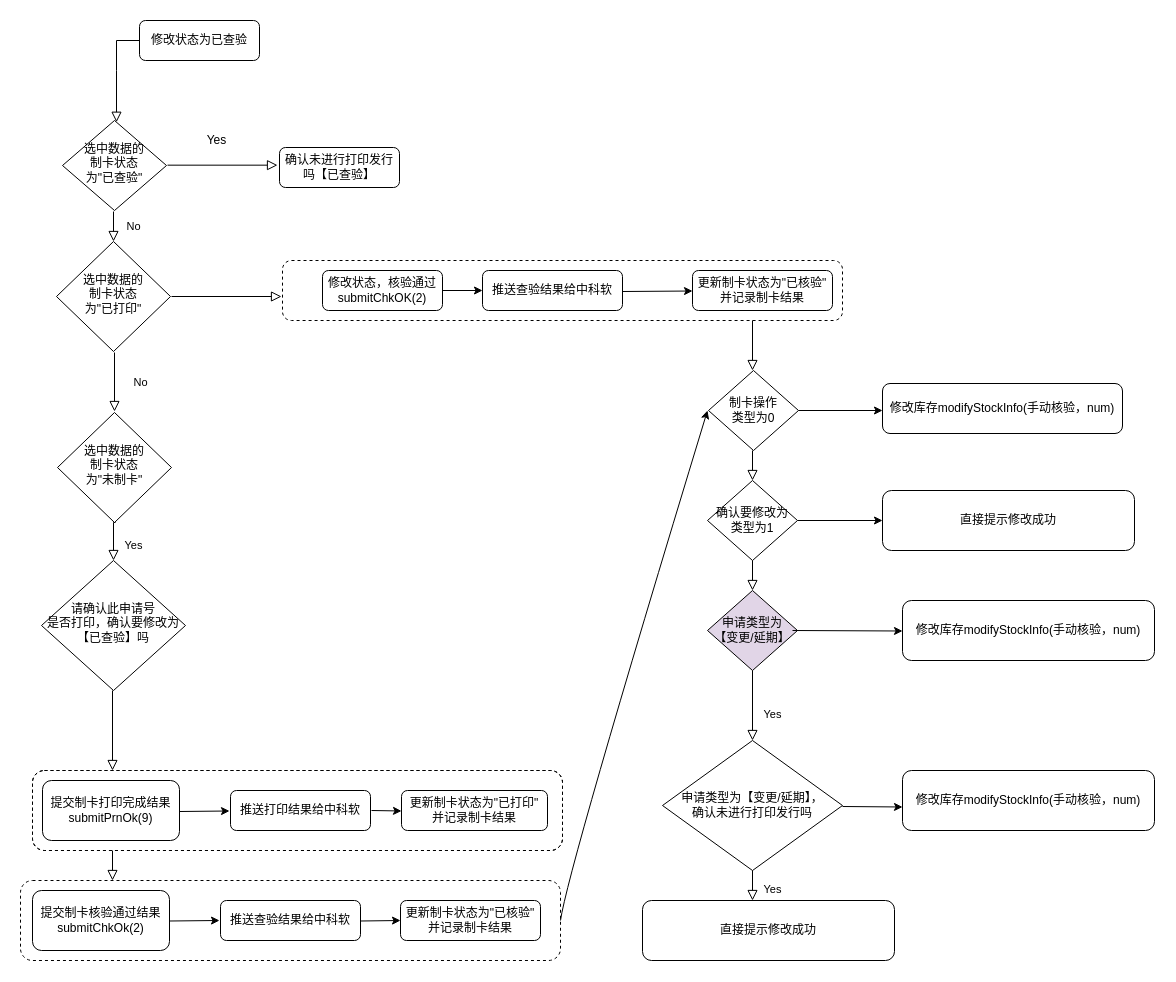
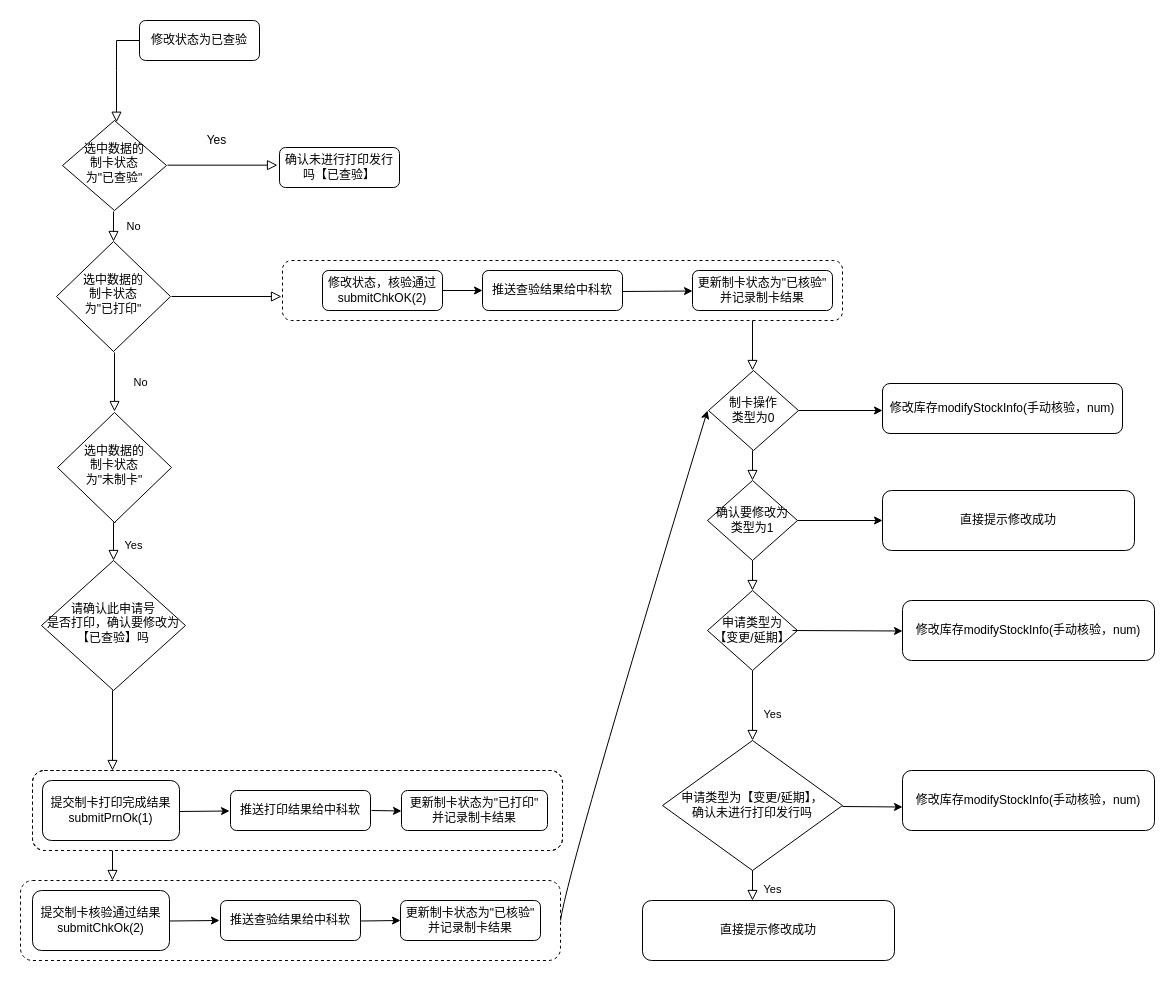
(753, 631) -> (753, 631)
(111, 811) -> (111, 811)
